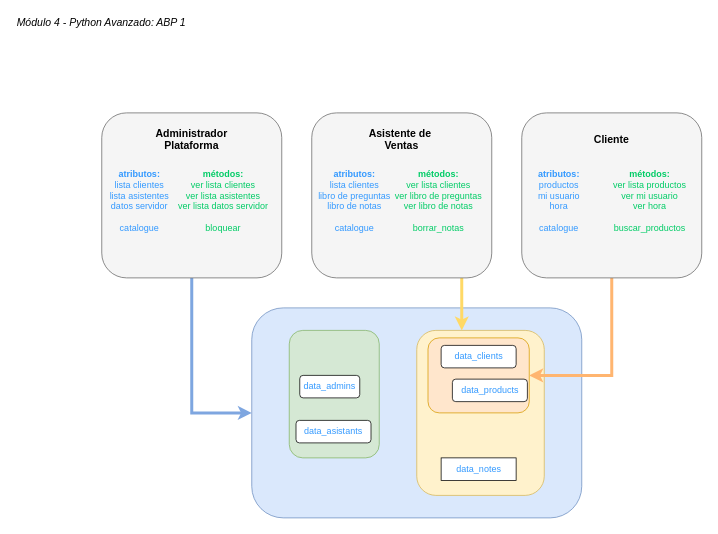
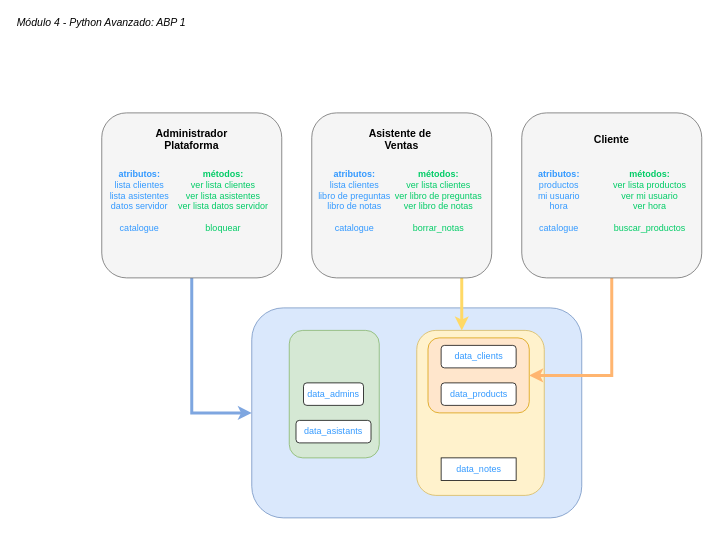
(330, 387) -> (333, 394)
(490, 390) -> (479, 394)
